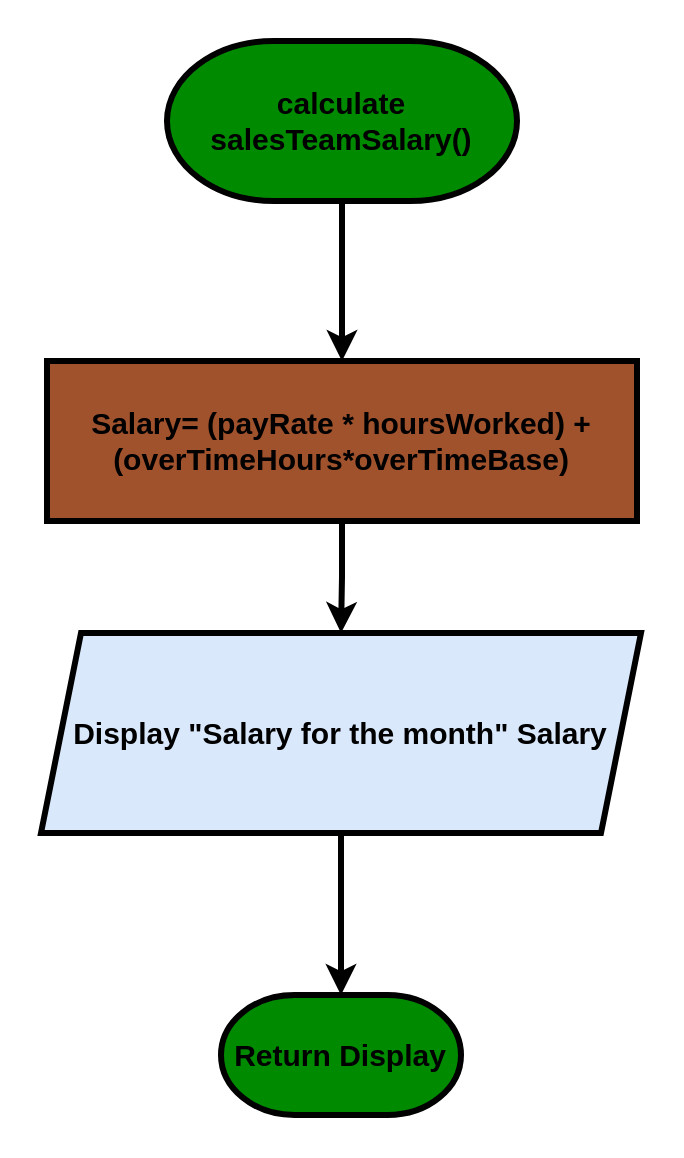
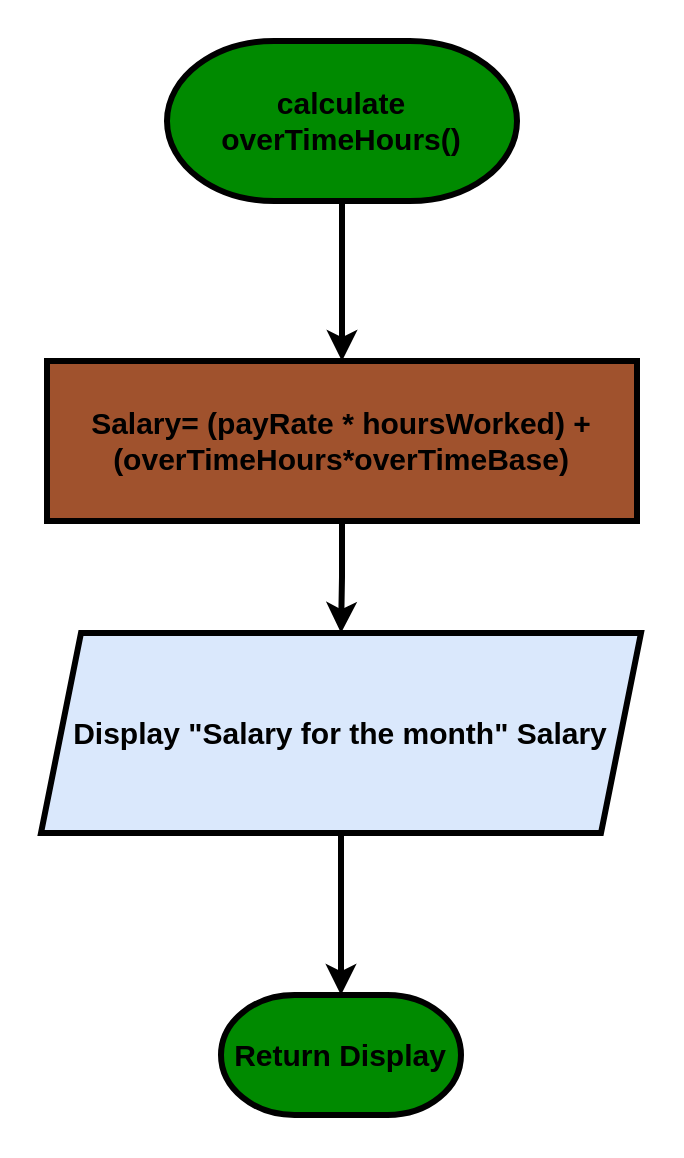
(342, 121) -> (342, 121)
